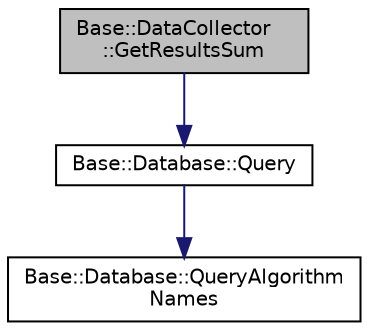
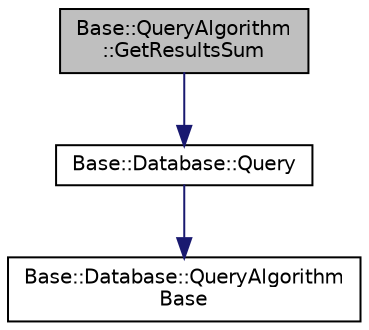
(184, 41) -> (184, 41)
(184, 289) -> (184, 289)
